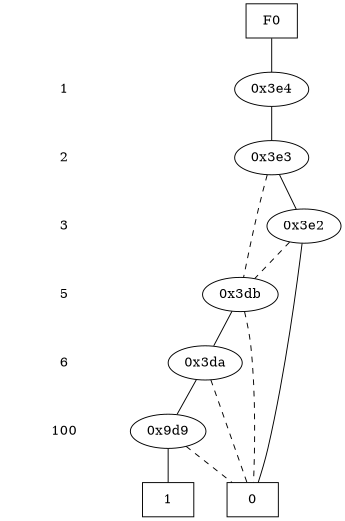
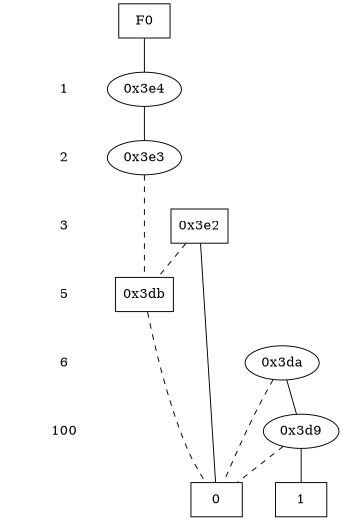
(288, 192) -> none
(304, 226) -> (200, 226)
(240, 294) -> (144, 294)
(223, 329) -> none
(168, 431) -> (301, 431)
